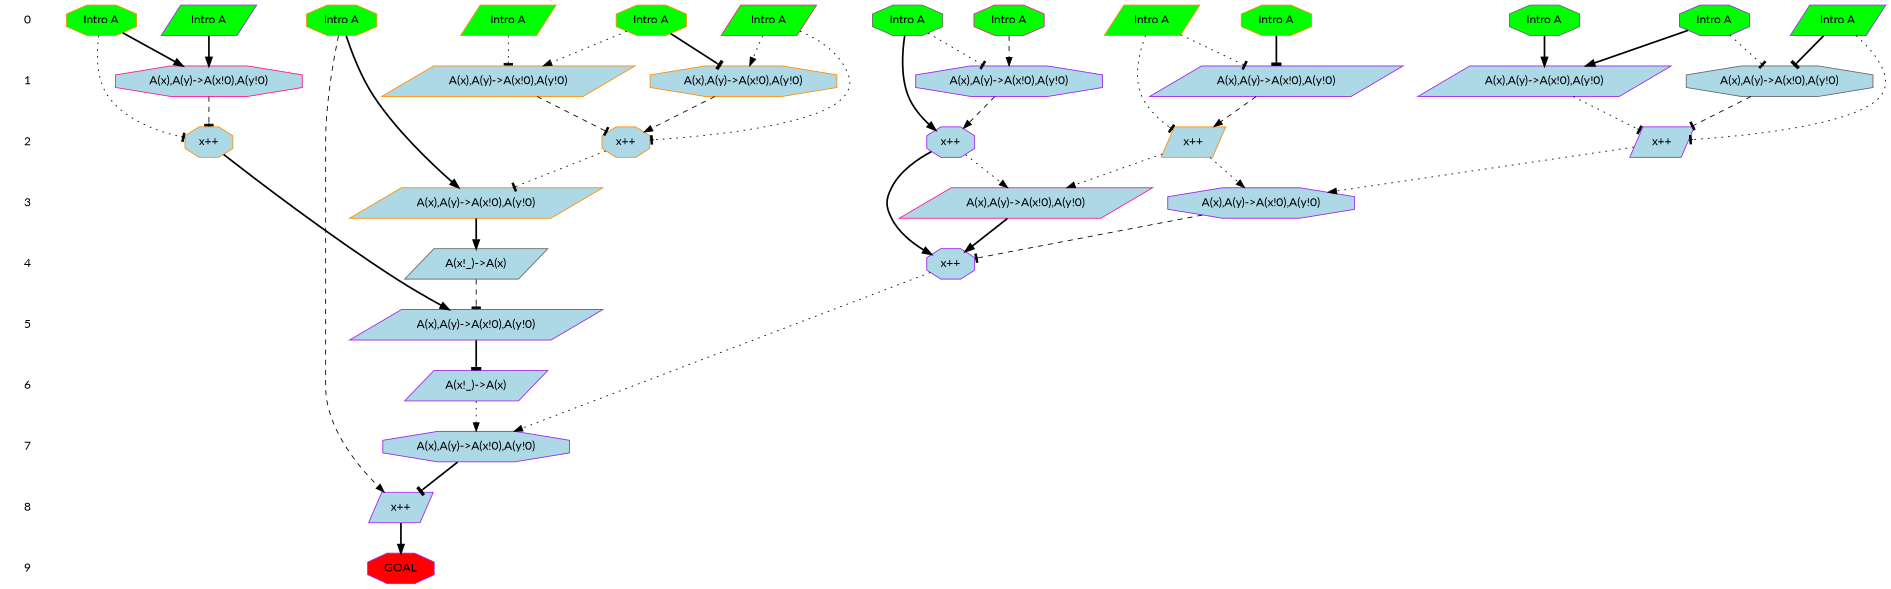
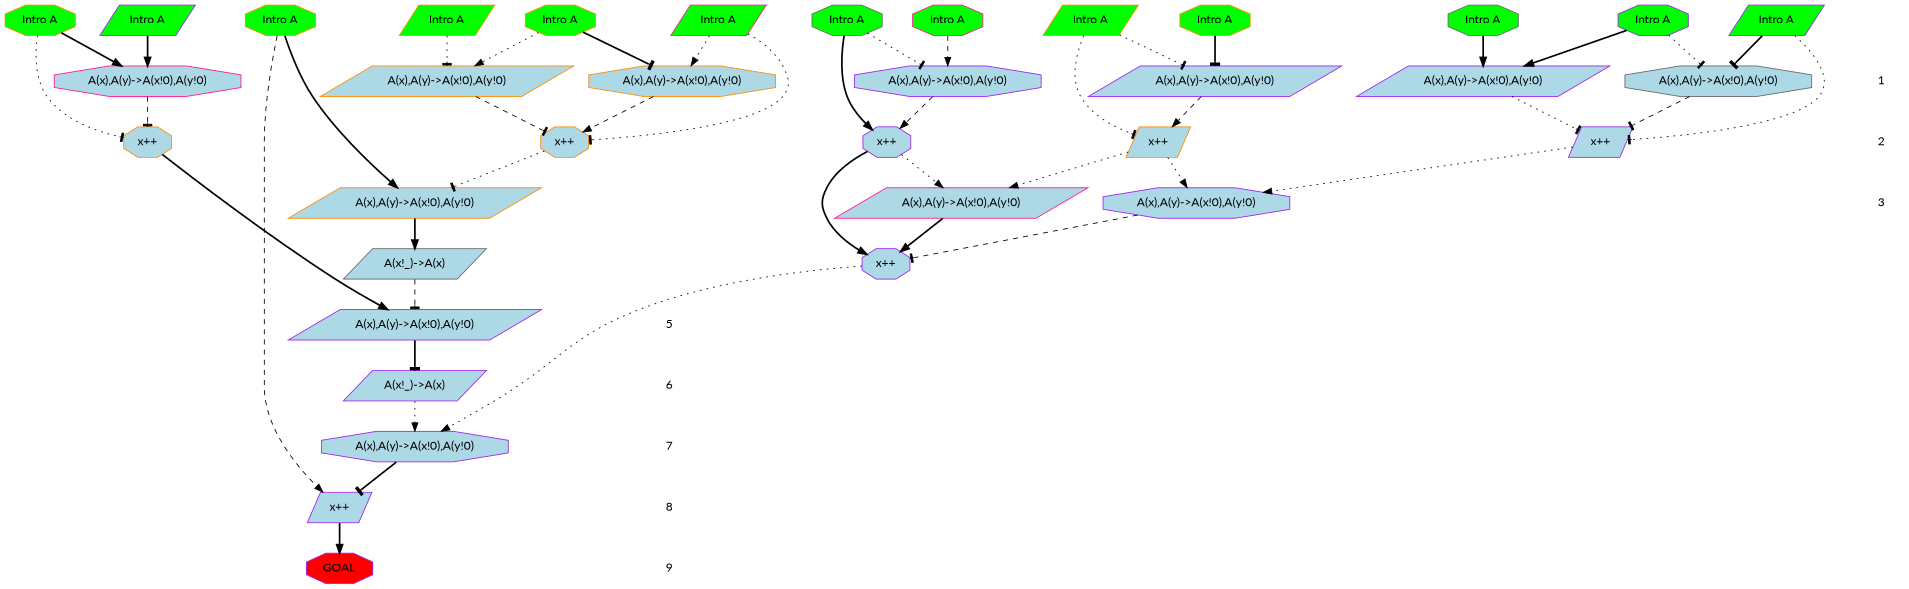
(28, 20) -> none
(28, 264) -> none
